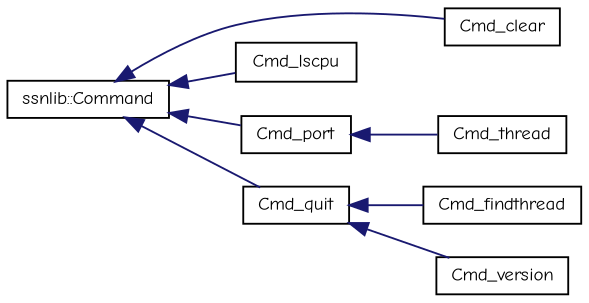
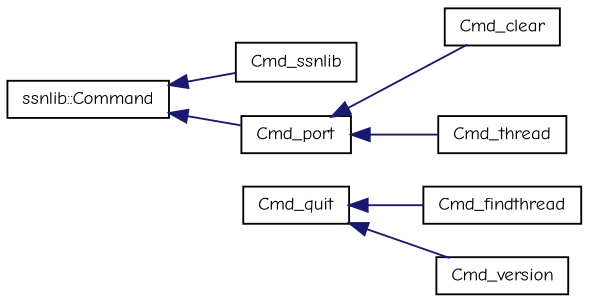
(283, 17) -> (407, 76)
(296, 62) -> (296, 62)
(201, 157) -> none
